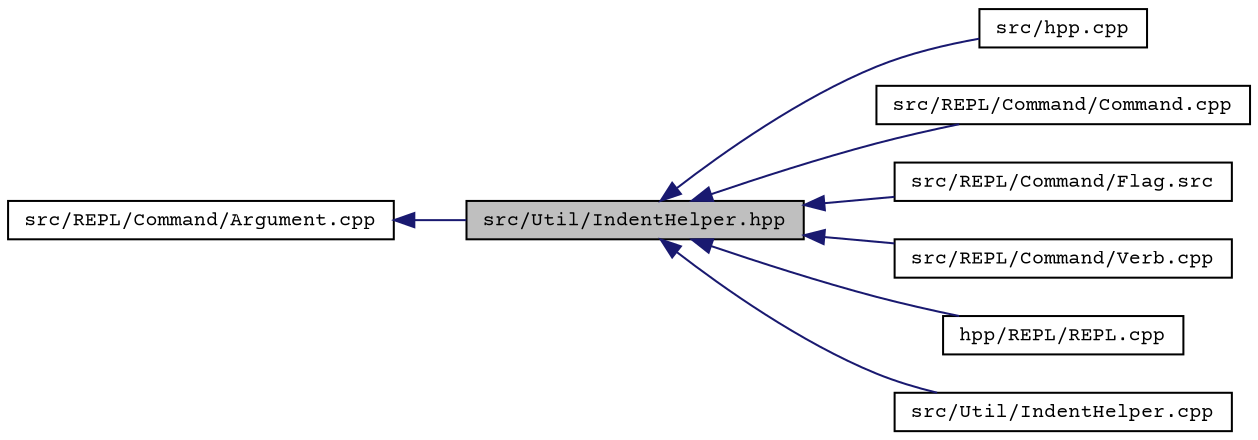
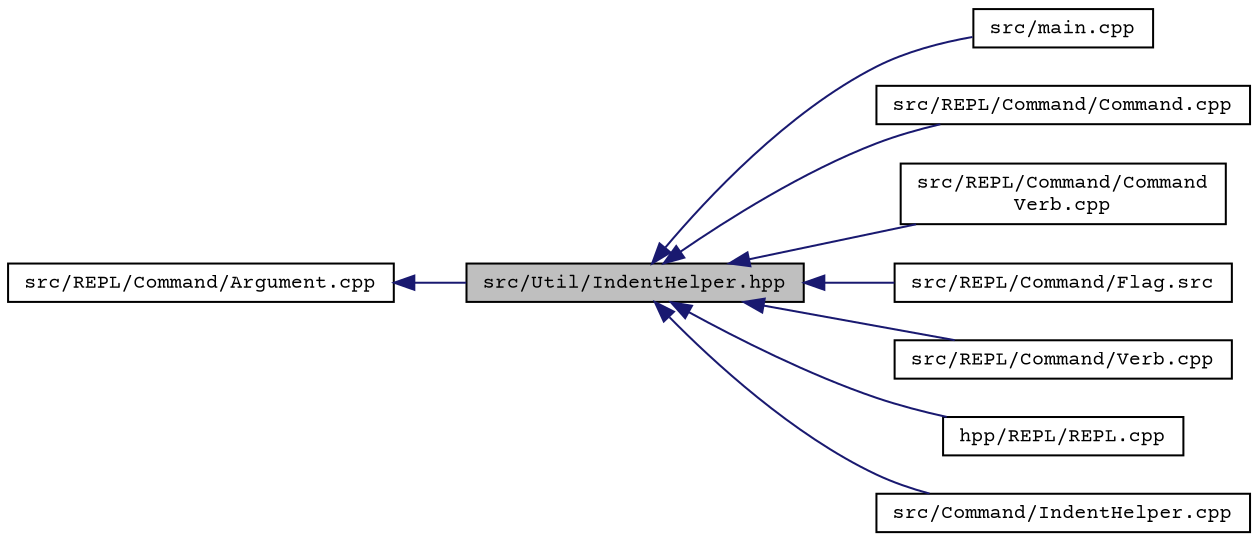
(1063, 28) -> (1063, 28)
none -> (1063, 194)
(1063, 412) -> (1063, 513)
